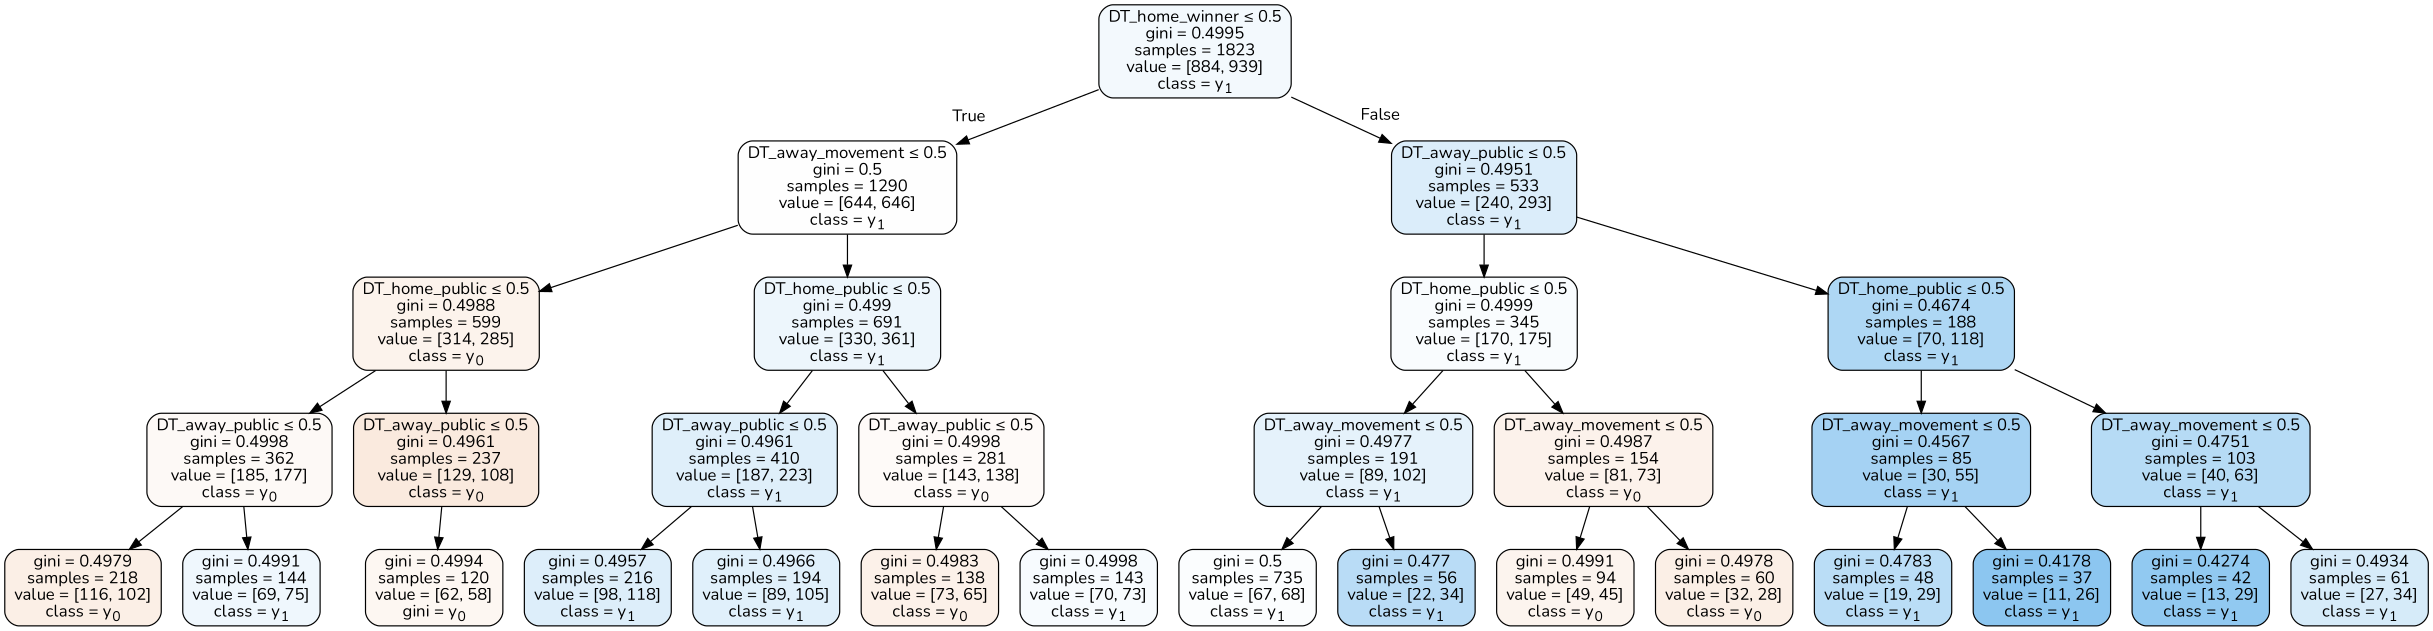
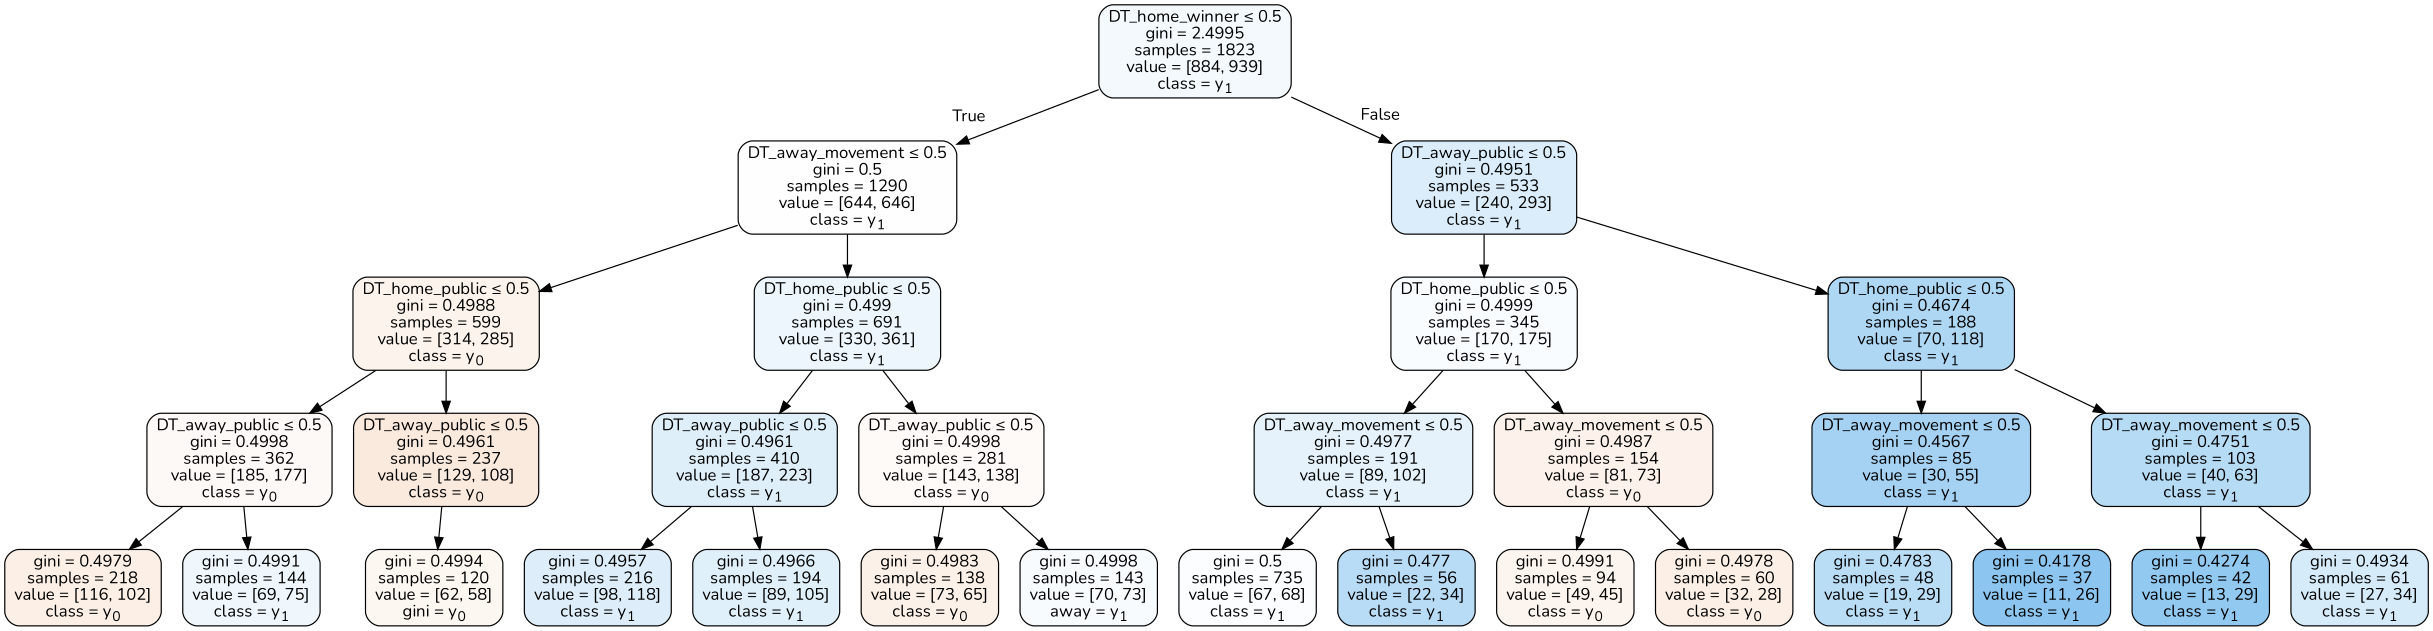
(1195, 33) -> (1195, 33)
(1085, 612) -> (1085, 612)
